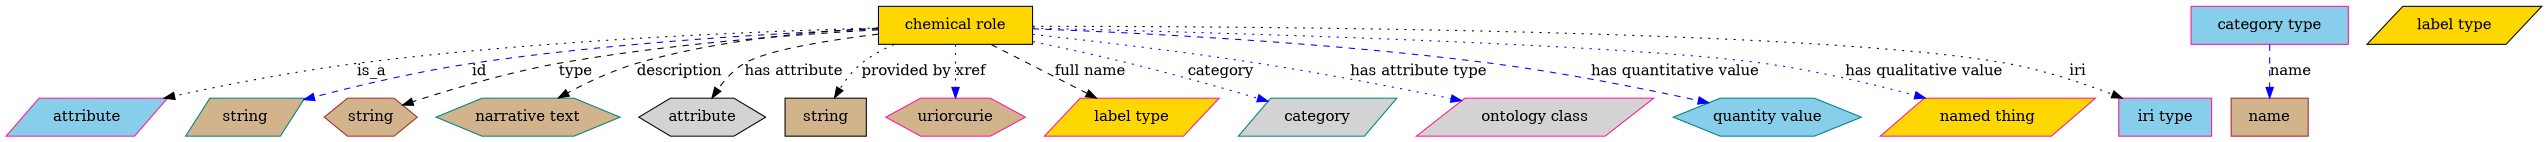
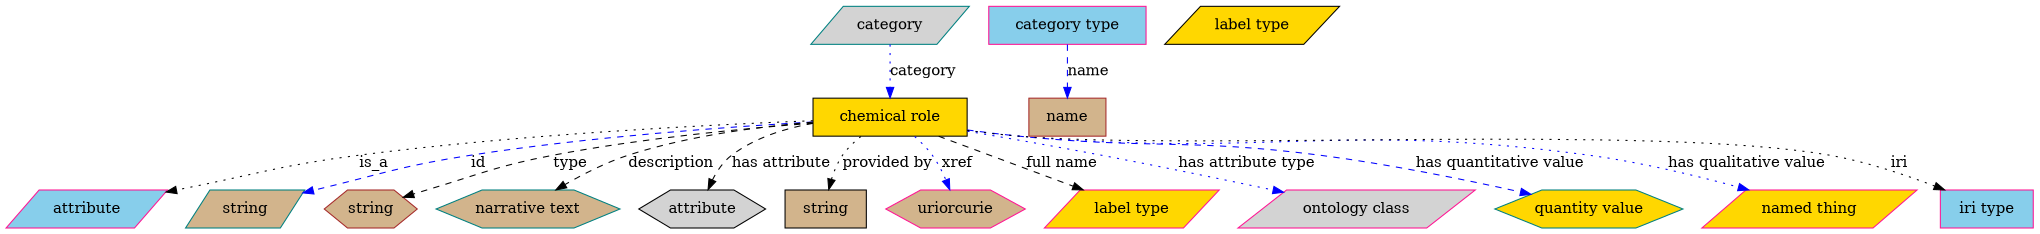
(1146, 67) -> (890, 66)
(1767, 117) -> (1589, 209)
